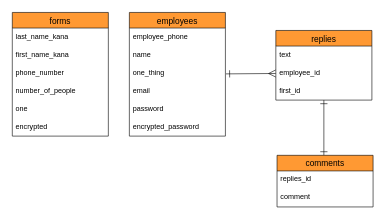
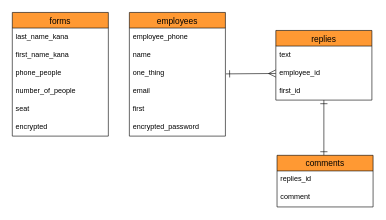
(40, 72) -> (39, 72)
(22, 108) -> (24, 108)
(149, 108) -> (142, 108)
